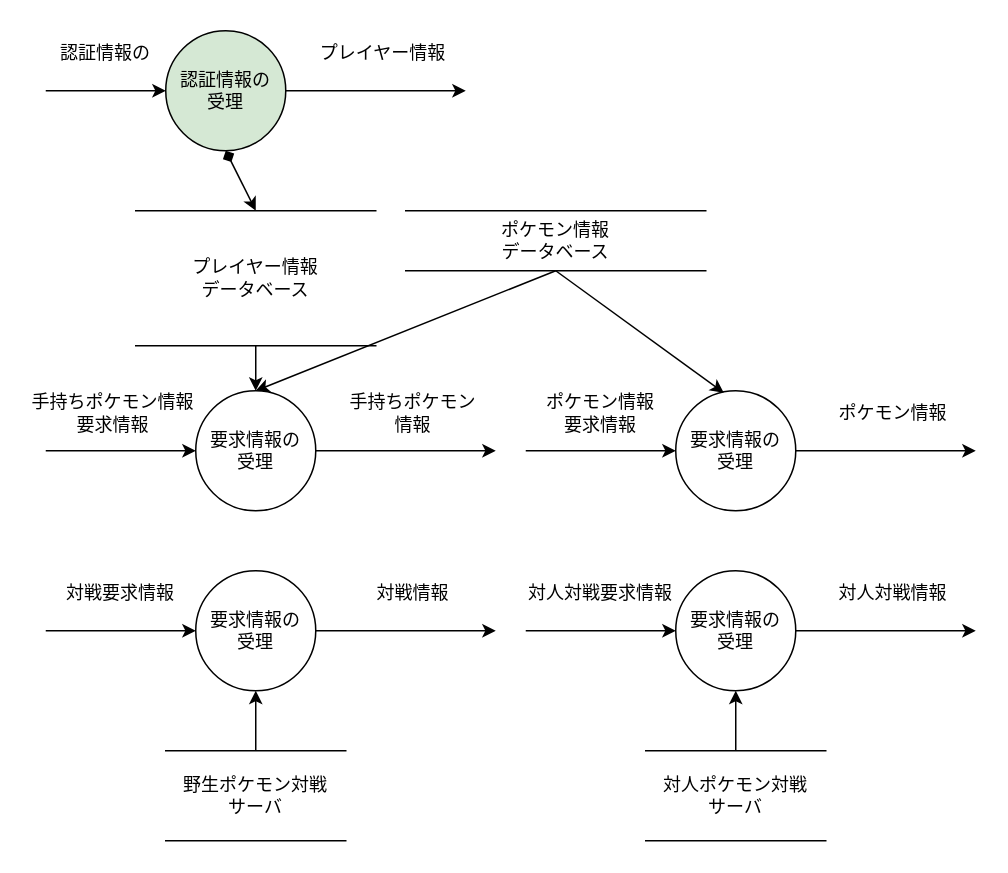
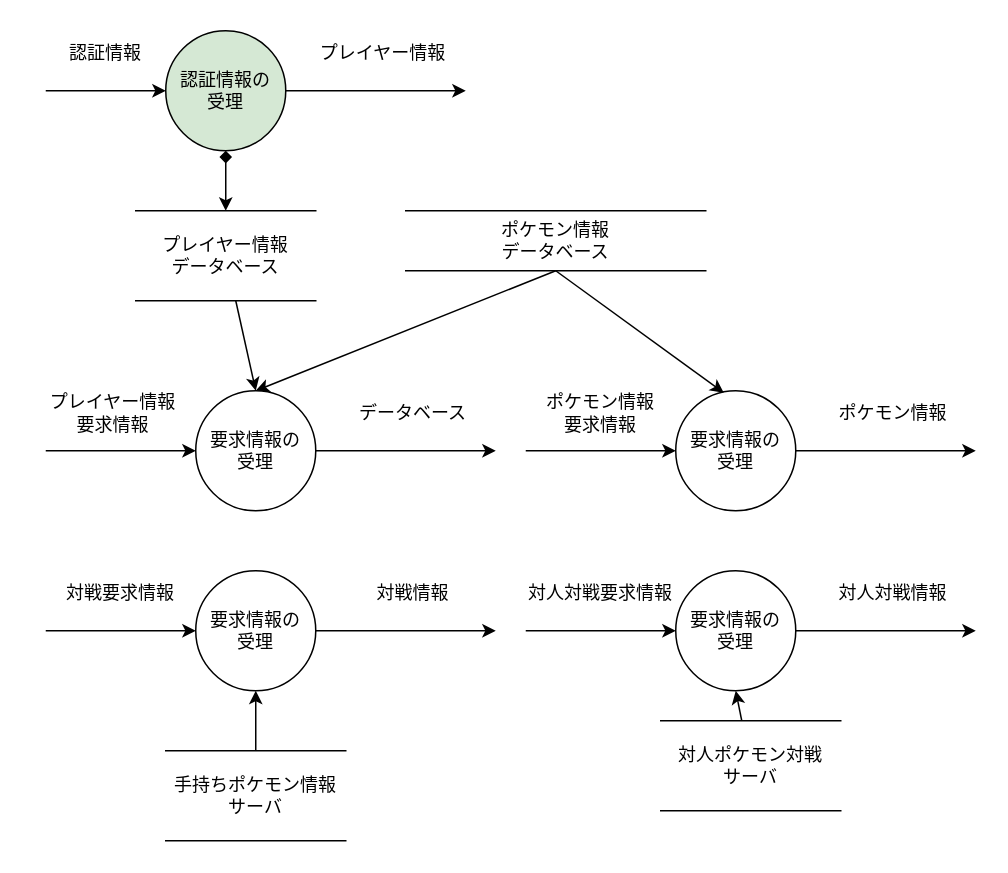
(106, 53) -> (106, 53)
(256, 278) -> (226, 256)
(113, 413) -> (113, 413)
(413, 413) -> (413, 413)
(256, 796) -> (256, 796)
(736, 796) -> (751, 766)
